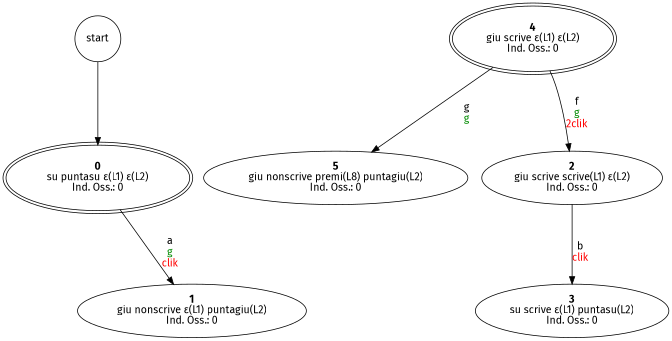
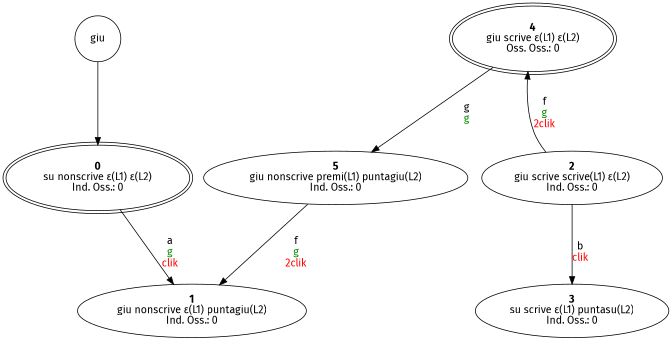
(98, 39) -> (98, 39)
(533, 49) -> (533, 49)
(562, 107) -> (530, 118)
(98, 177) -> (98, 177)
(336, 177) -> (336, 177)
none -> (266, 242)
